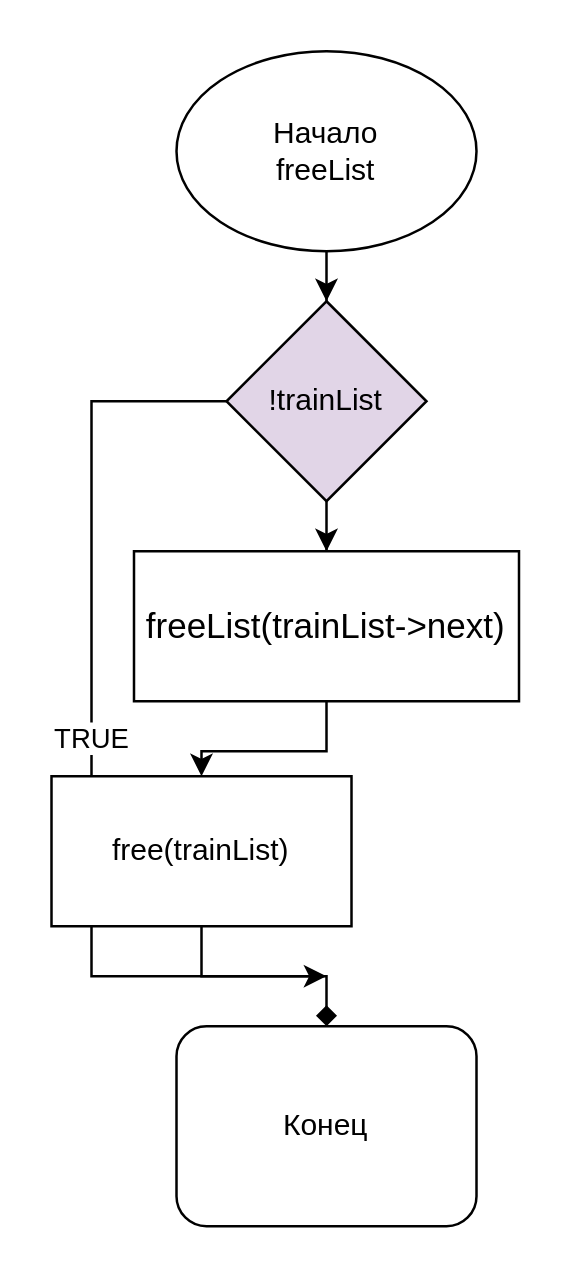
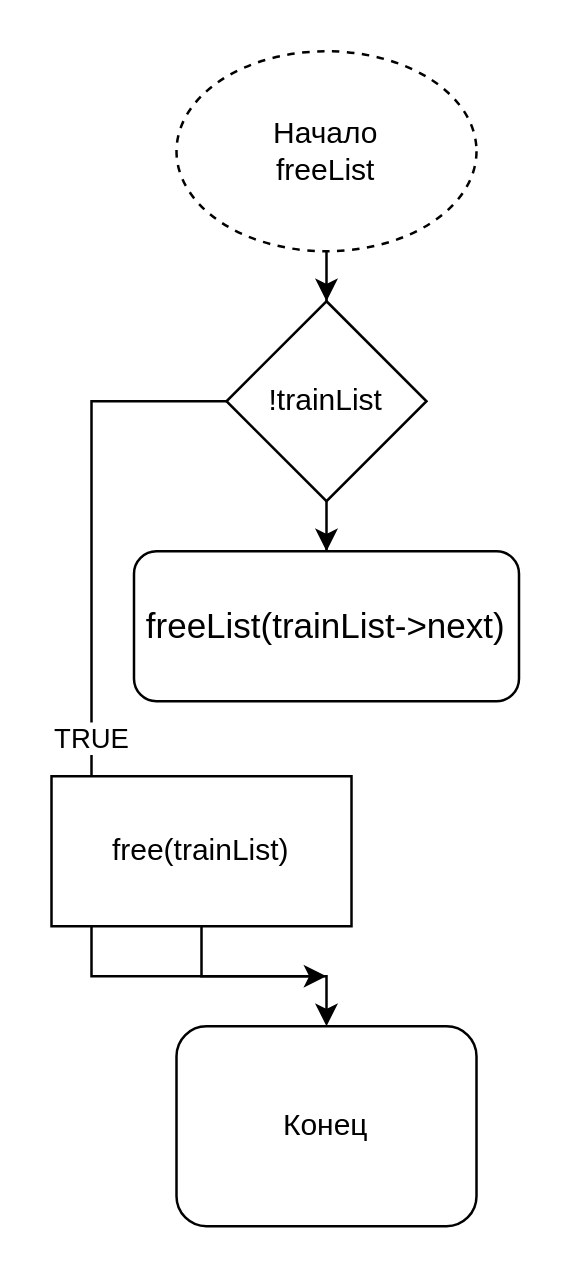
(326, 151) -> (326, 151)
(326, 401) -> (326, 401)
(326, 626) -> (326, 626)
(284, 751) -> none
(326, 1006) -> (326, 1007)
